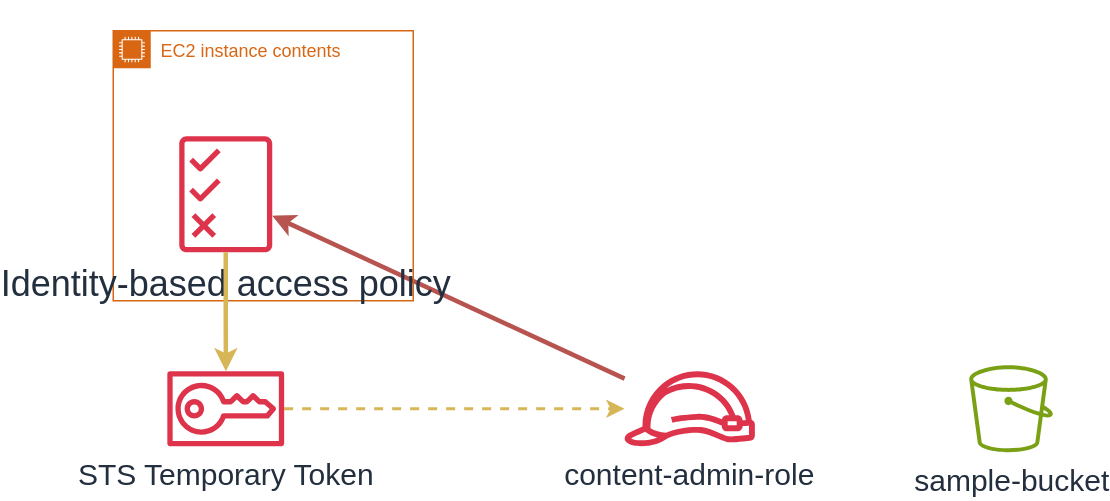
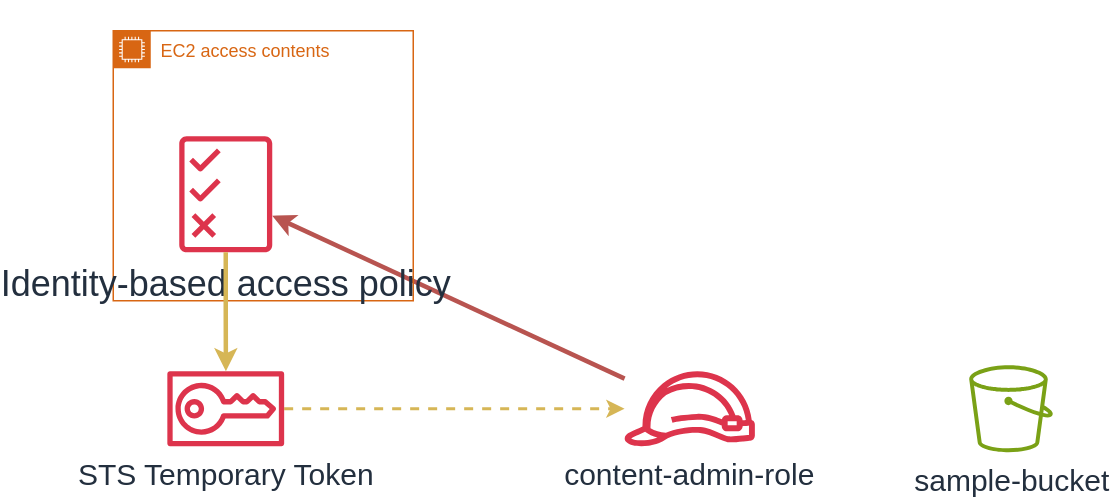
(260, 52) -> (252, 52)
